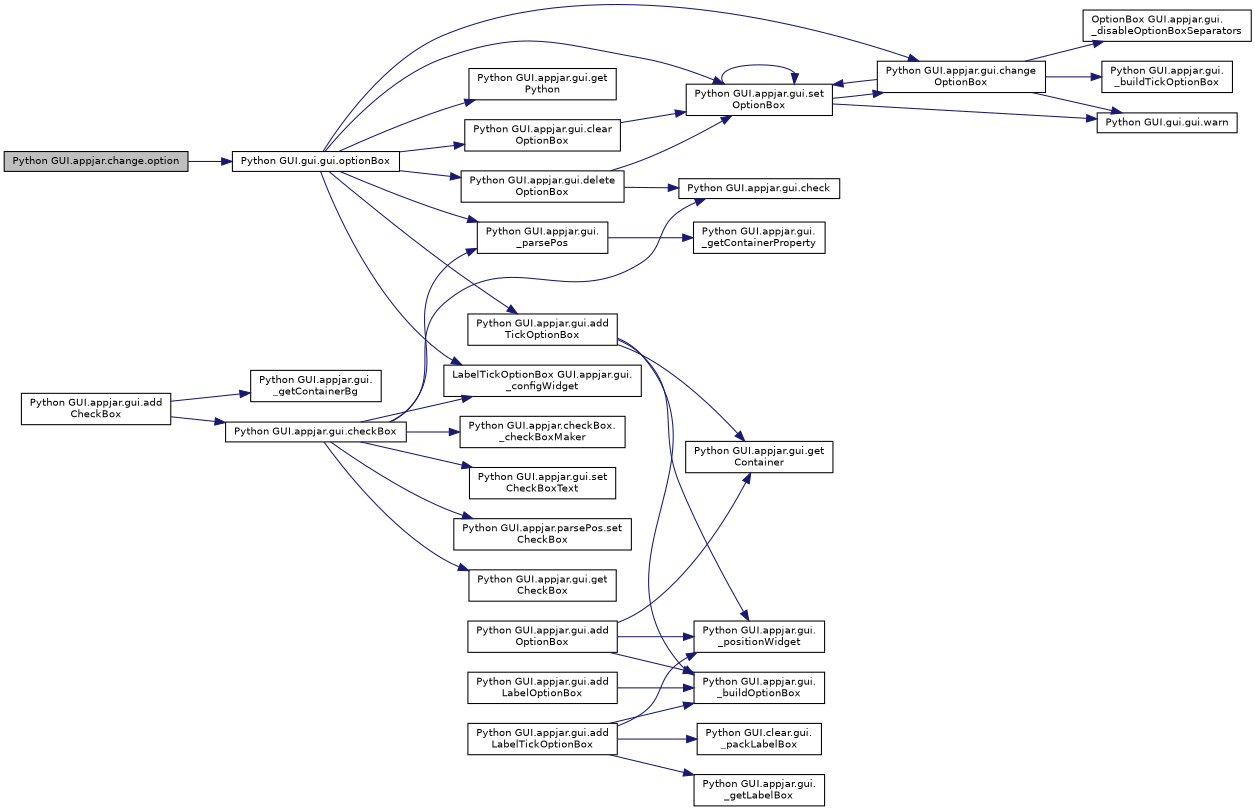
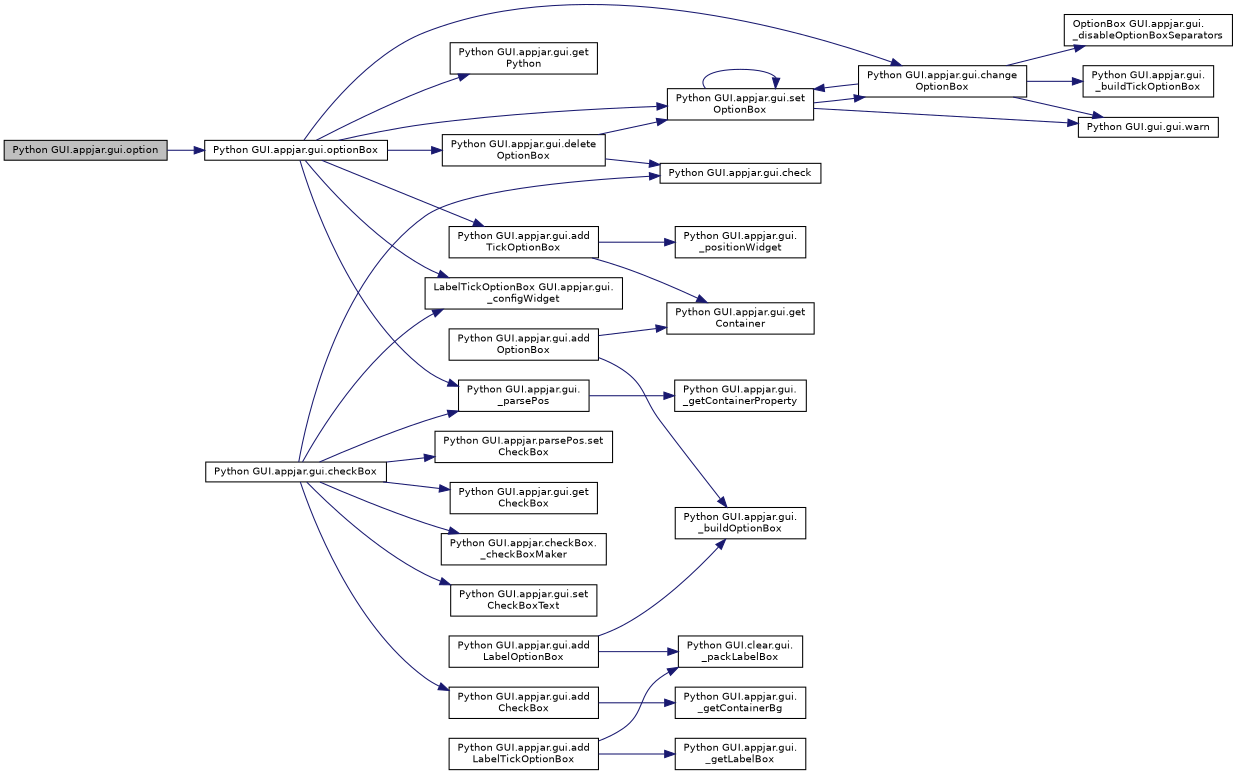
(543, 135) -> none
(96, 161) -> (86, 150)
(316, 161) -> (296, 150)
(193, 419) -> (353, 596)
(663, 498) -> none
(650, 637) -> none
none -> (633, 652)
(657, 696) -> none
(652, 713) -> none
